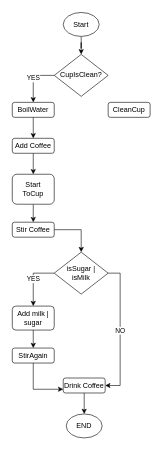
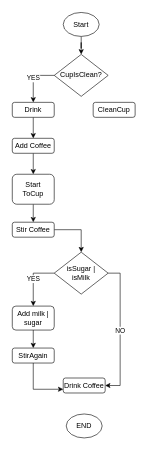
(33, 110) -> (33, 110)
(129, 110) -> (114, 110)
(84, 408) -> none
